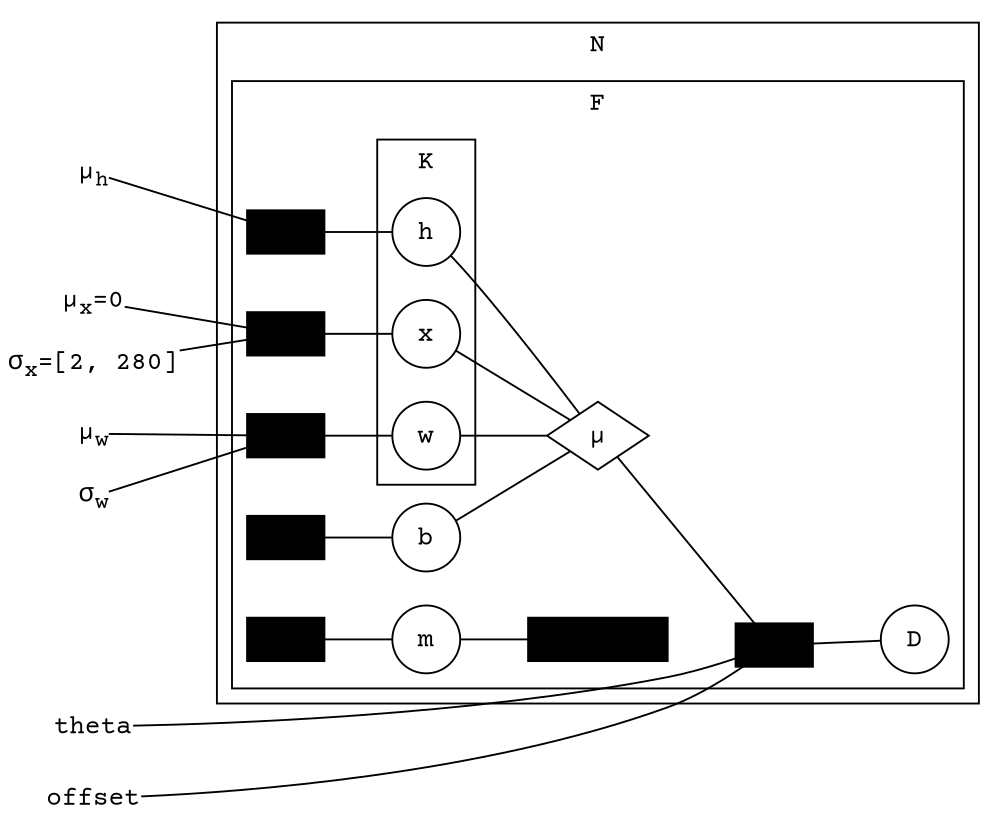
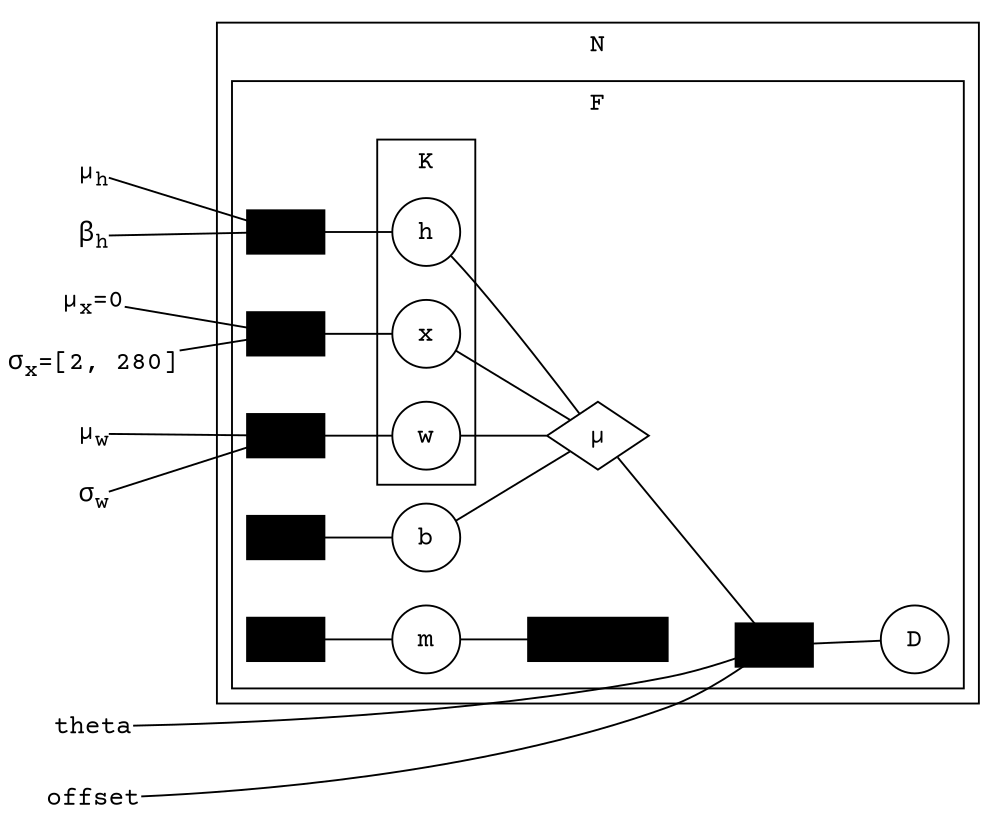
none -> (93, 236)
